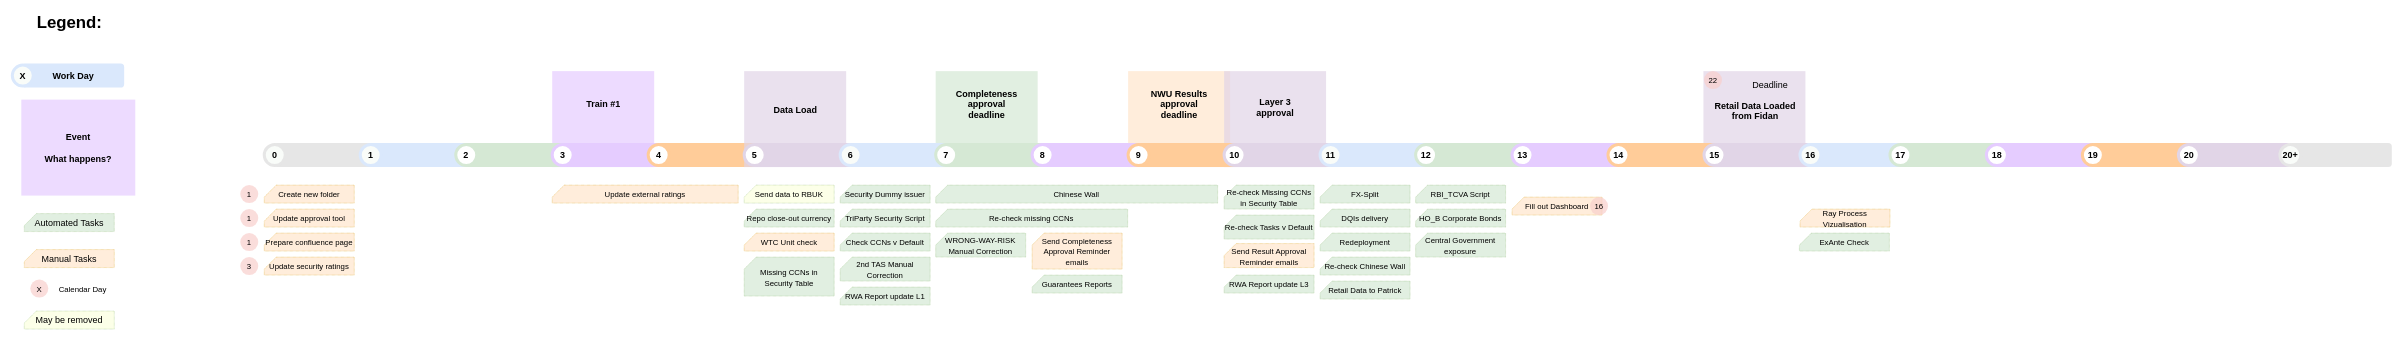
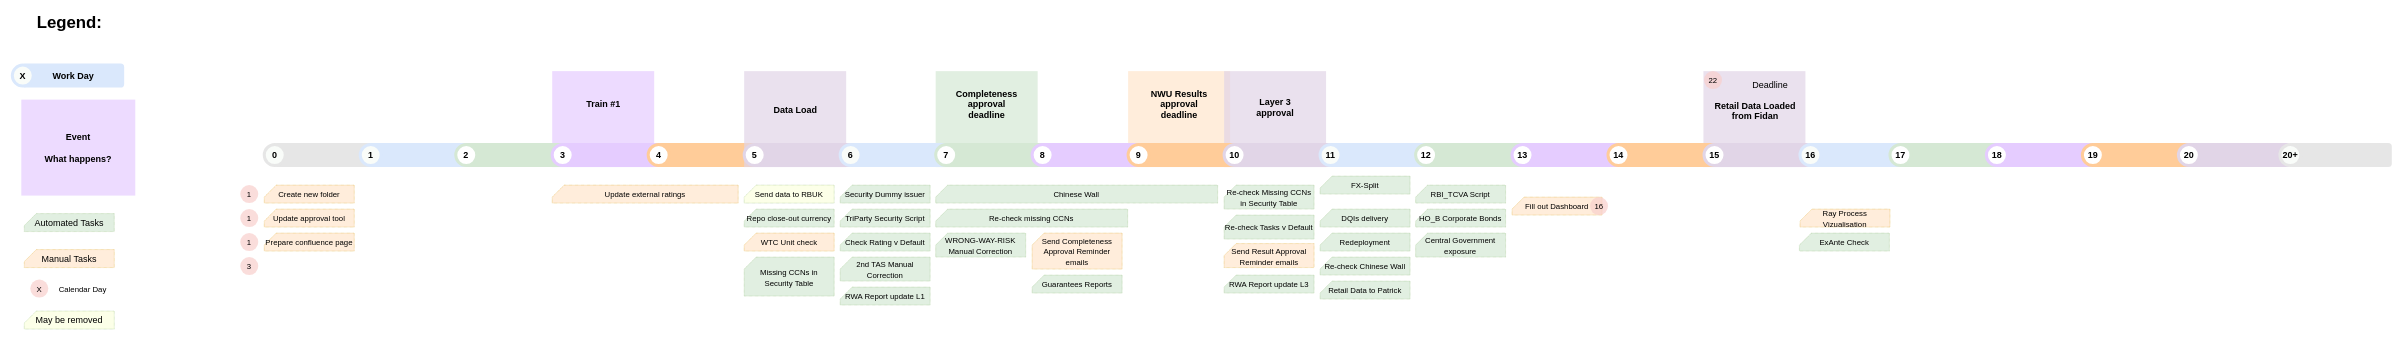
(1365, 194) -> (1365, 185)
(885, 242) -> (885, 242)
(309, 266) -> none
